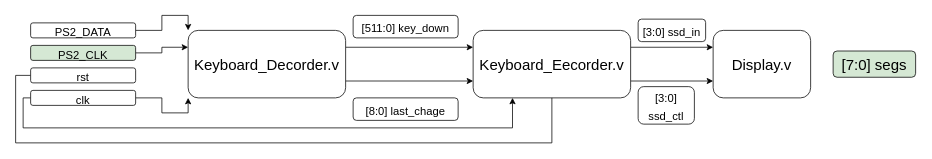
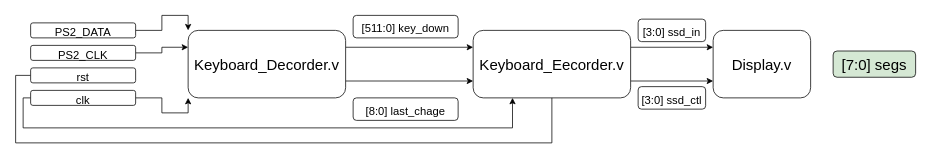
(83, 53) -> (83, 53)
(666, 105) -> (672, 98)
